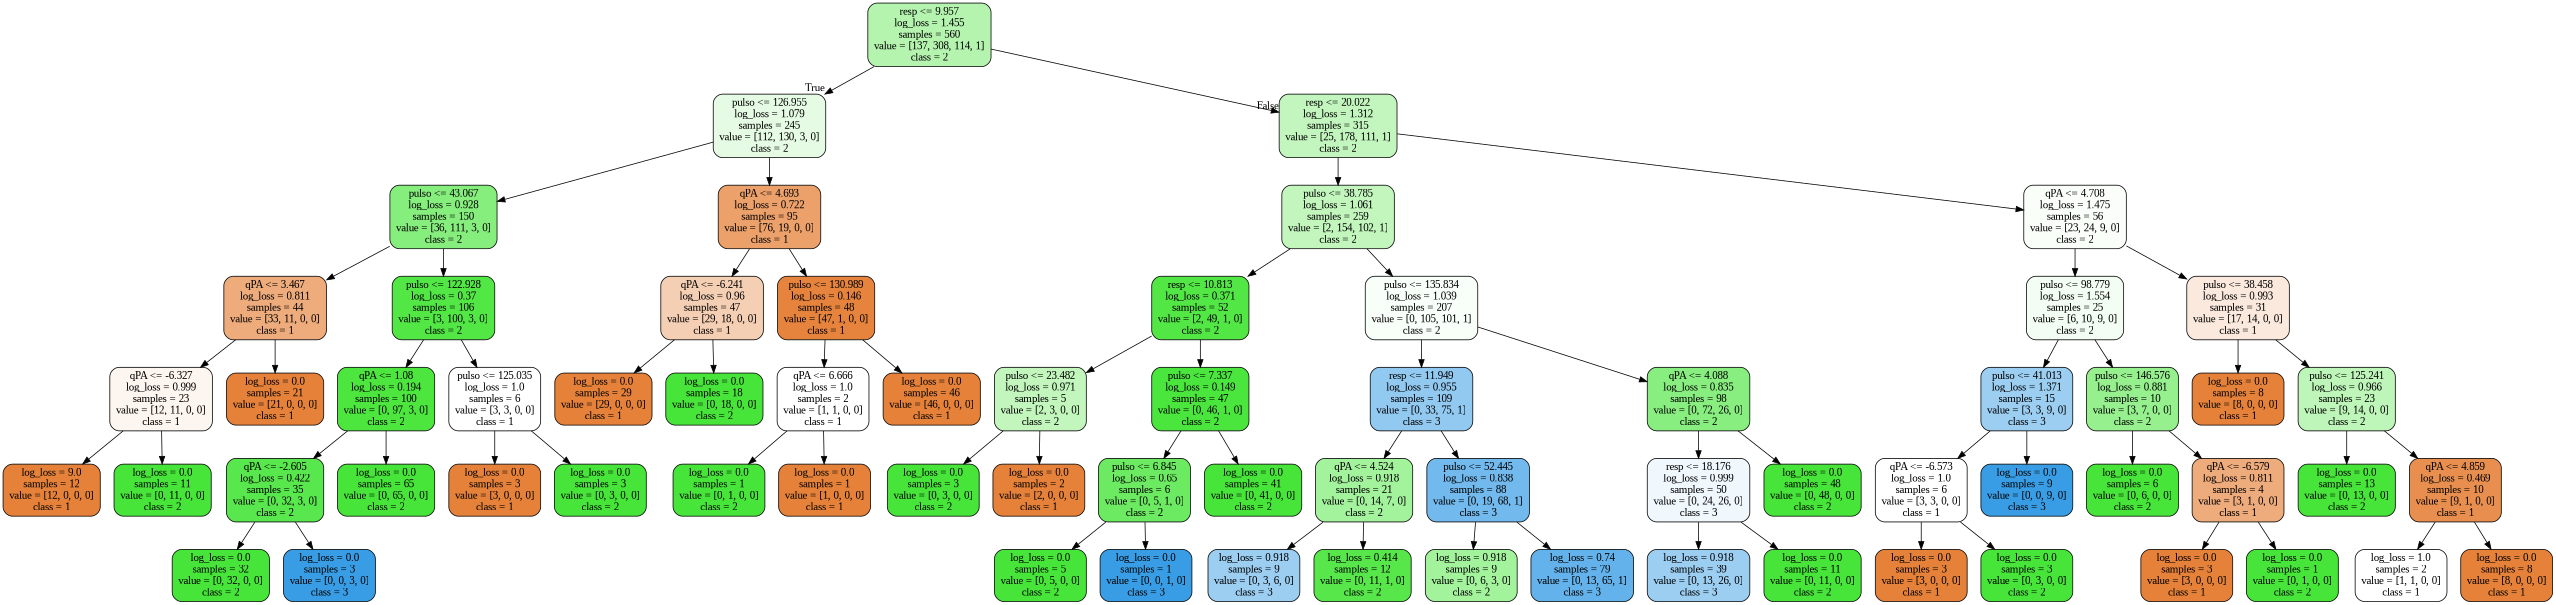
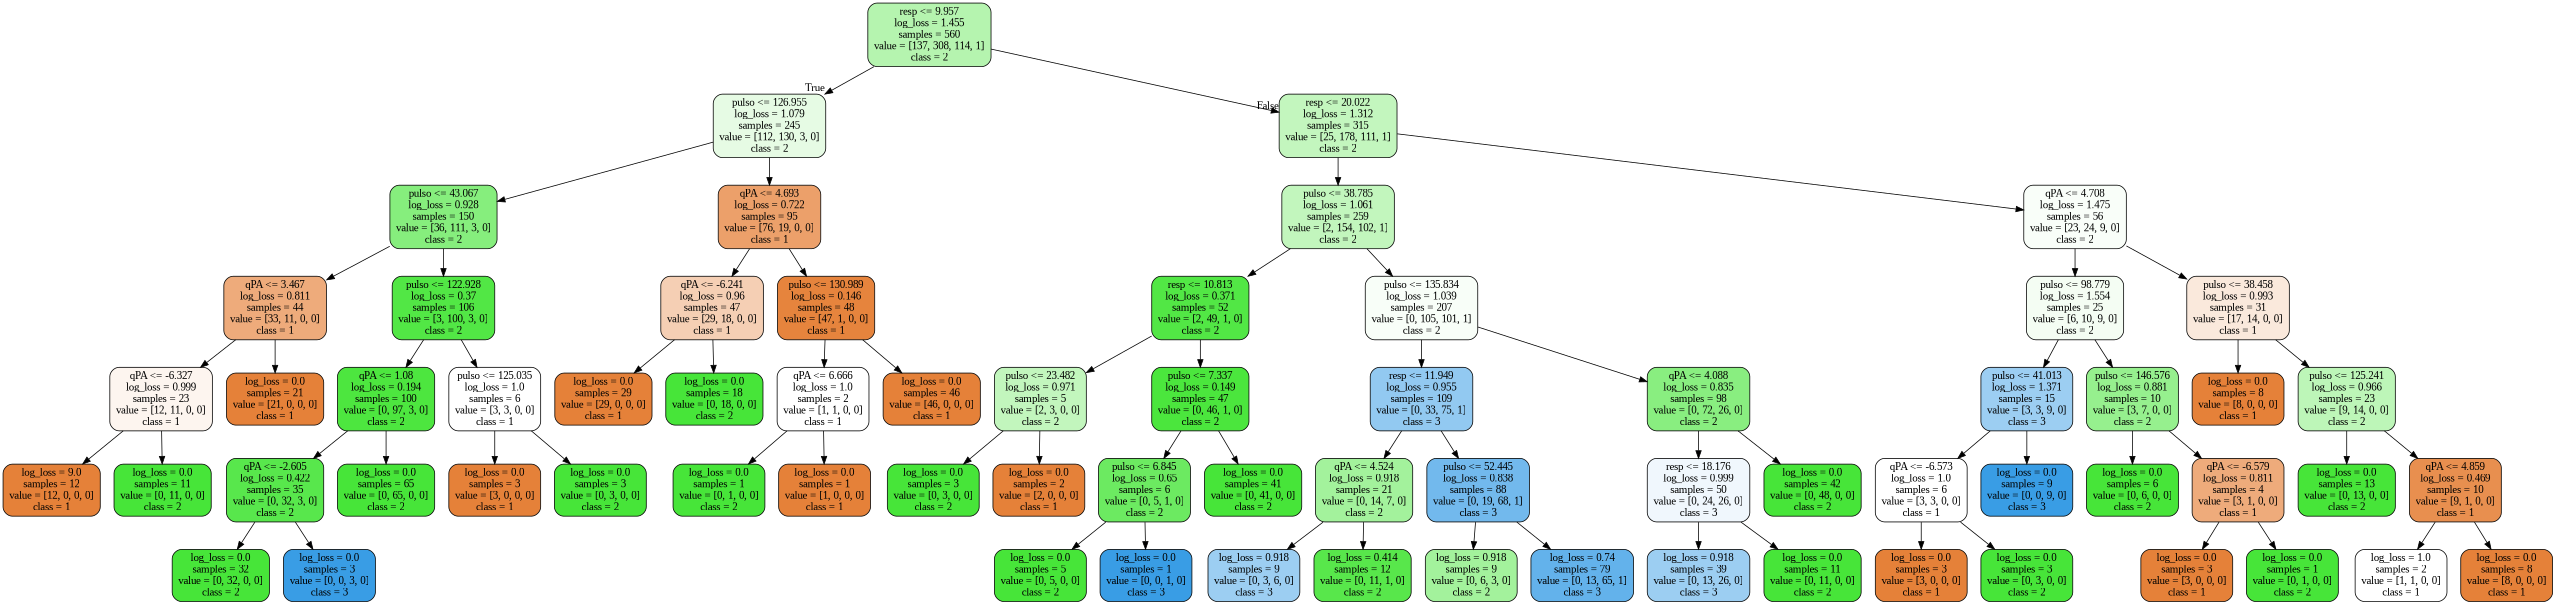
(1813, 490) -> (1813, 490)
